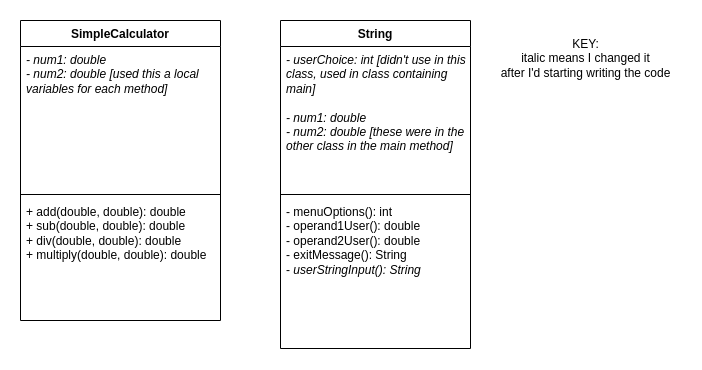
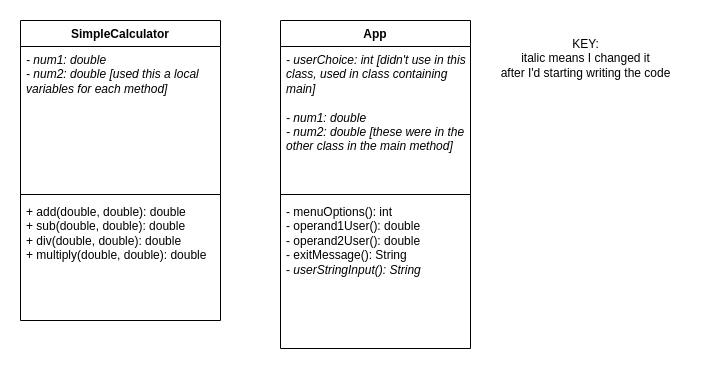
(376, 35) -> (376, 35)
